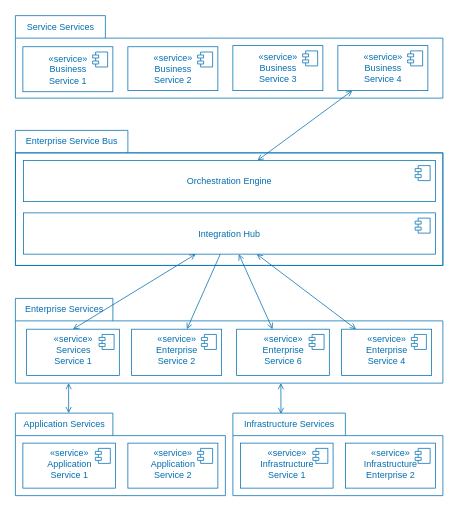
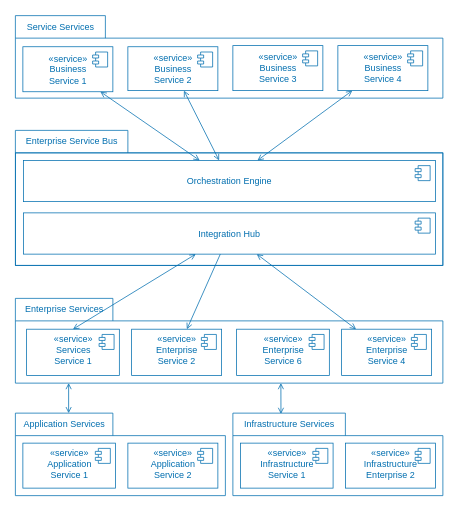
none -> (202, 125)
none -> (150, 126)
(256, 291) -> none
